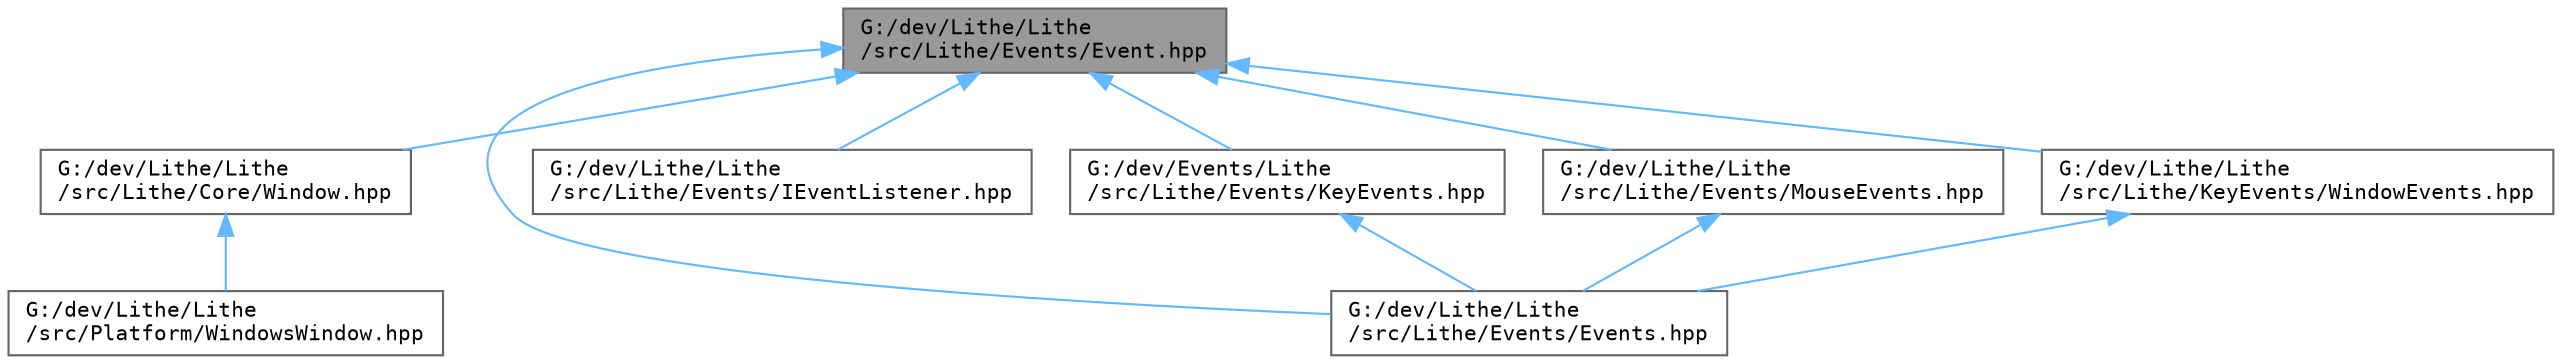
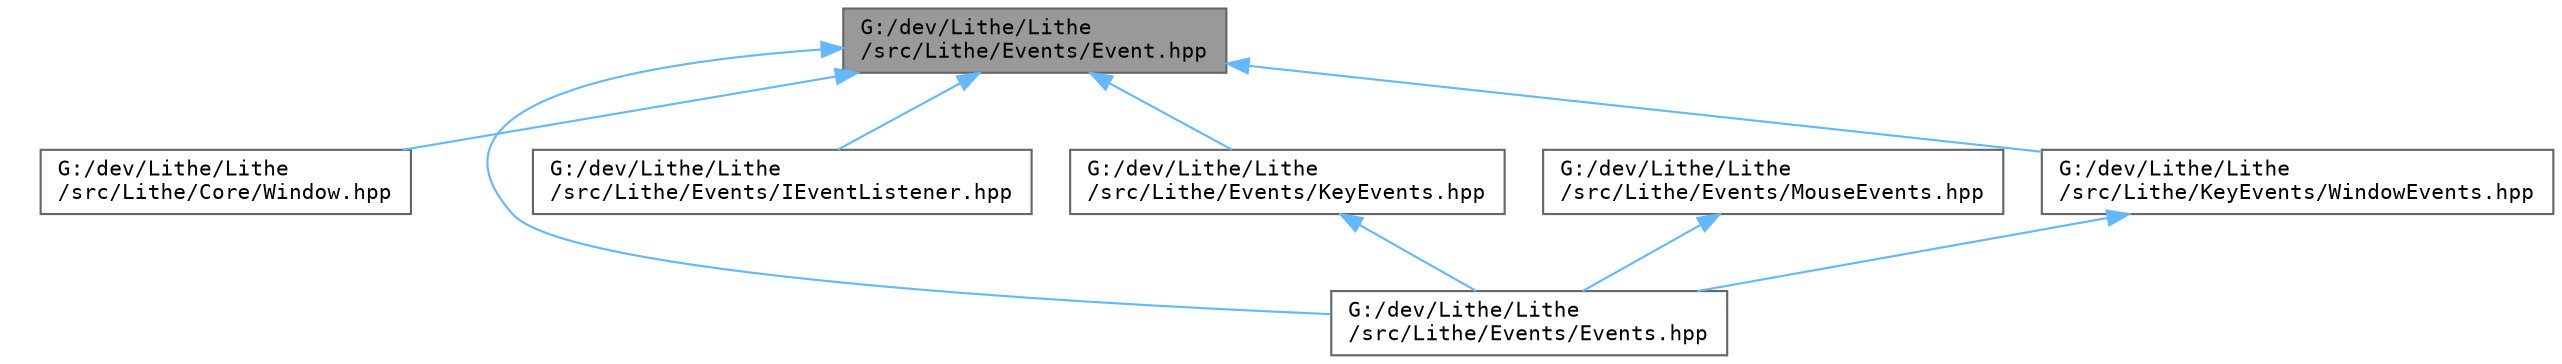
(1415, 113) -> none
(1287, 182) -> (1287, 182)
(226, 323) -> none
